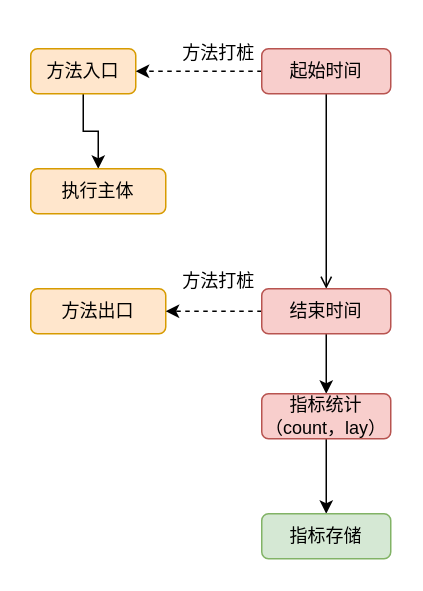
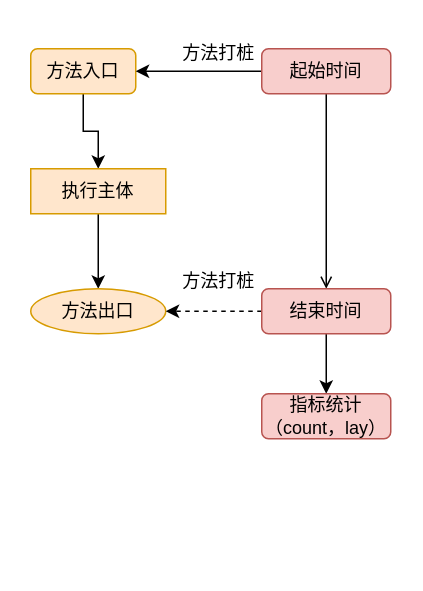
(202, 71) -> (202, 71)
(98, 191) -> (98, 191)
none -> (98, 246)
(98, 311) -> (98, 311)
(326, 471) -> none
(326, 536) -> none
